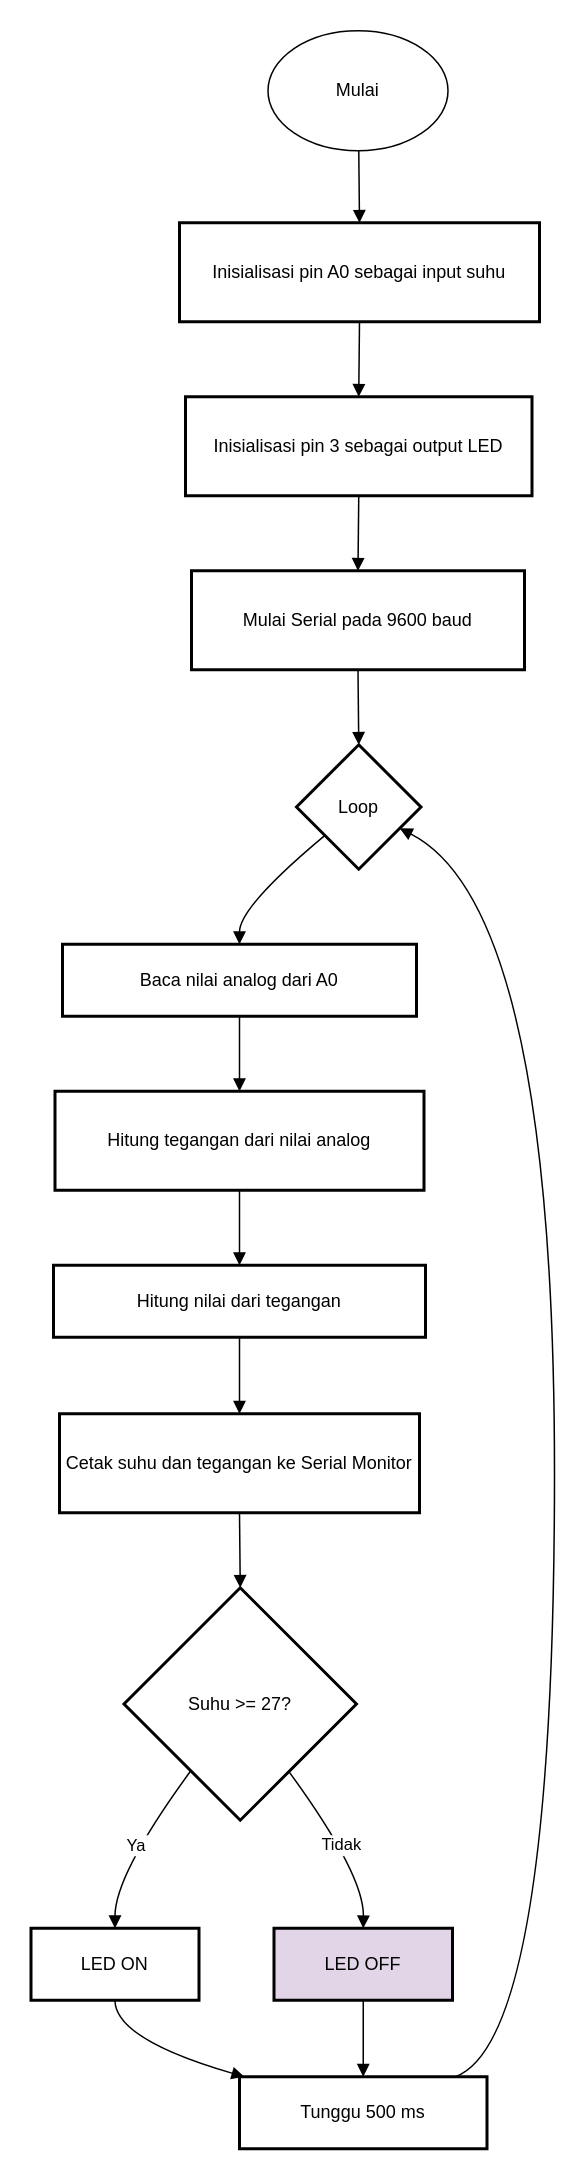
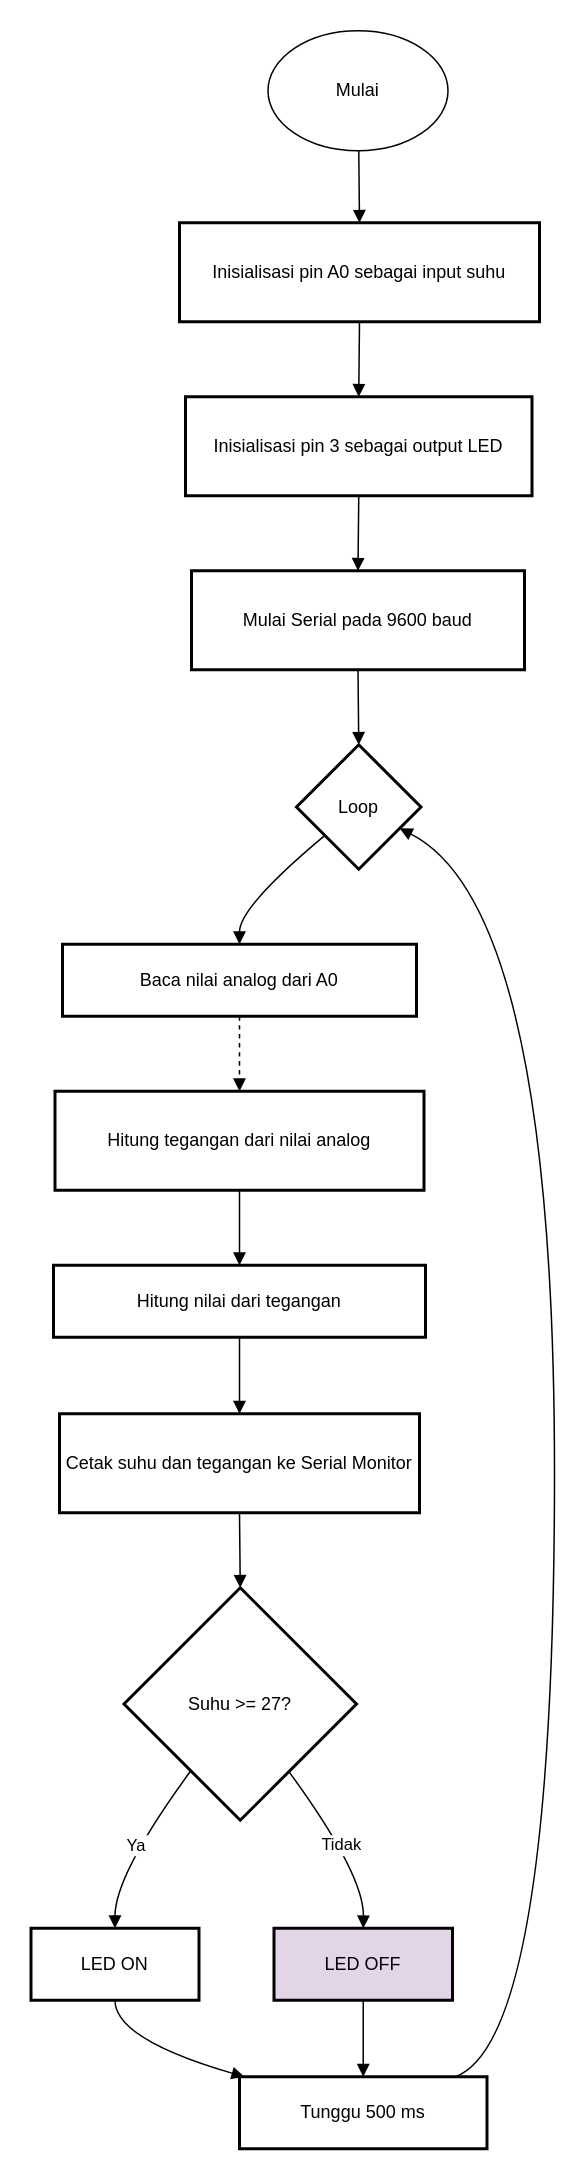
(239, 1049) -> (239, 1049)
